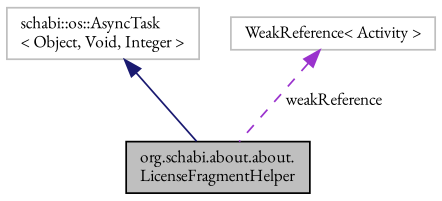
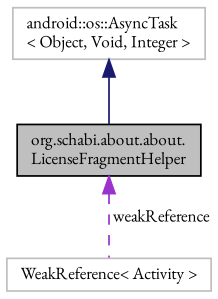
(103, 33) -> (109, 33)
(274, 102) -> (109, 226)
